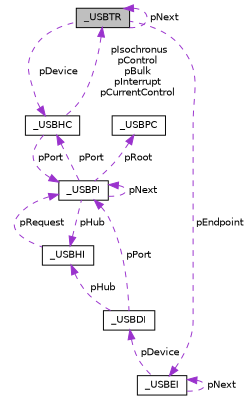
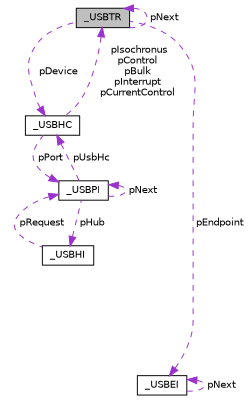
(139, 126) -> none
(90, 158) -> (90, 158)
(129, 320) -> none
